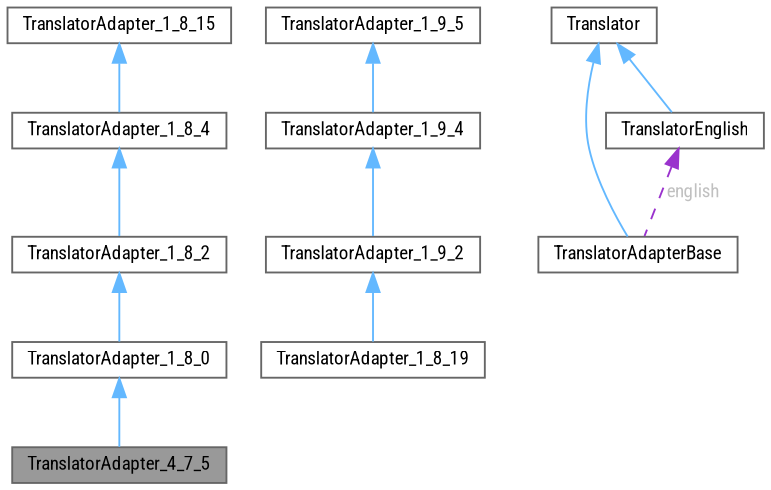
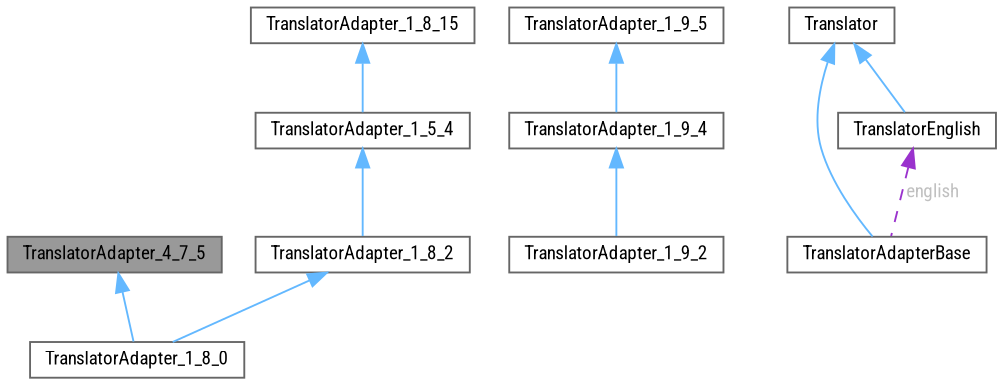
(119, 131) -> (363, 131)
(373, 360) -> none
(119, 422) -> (128, 317)
